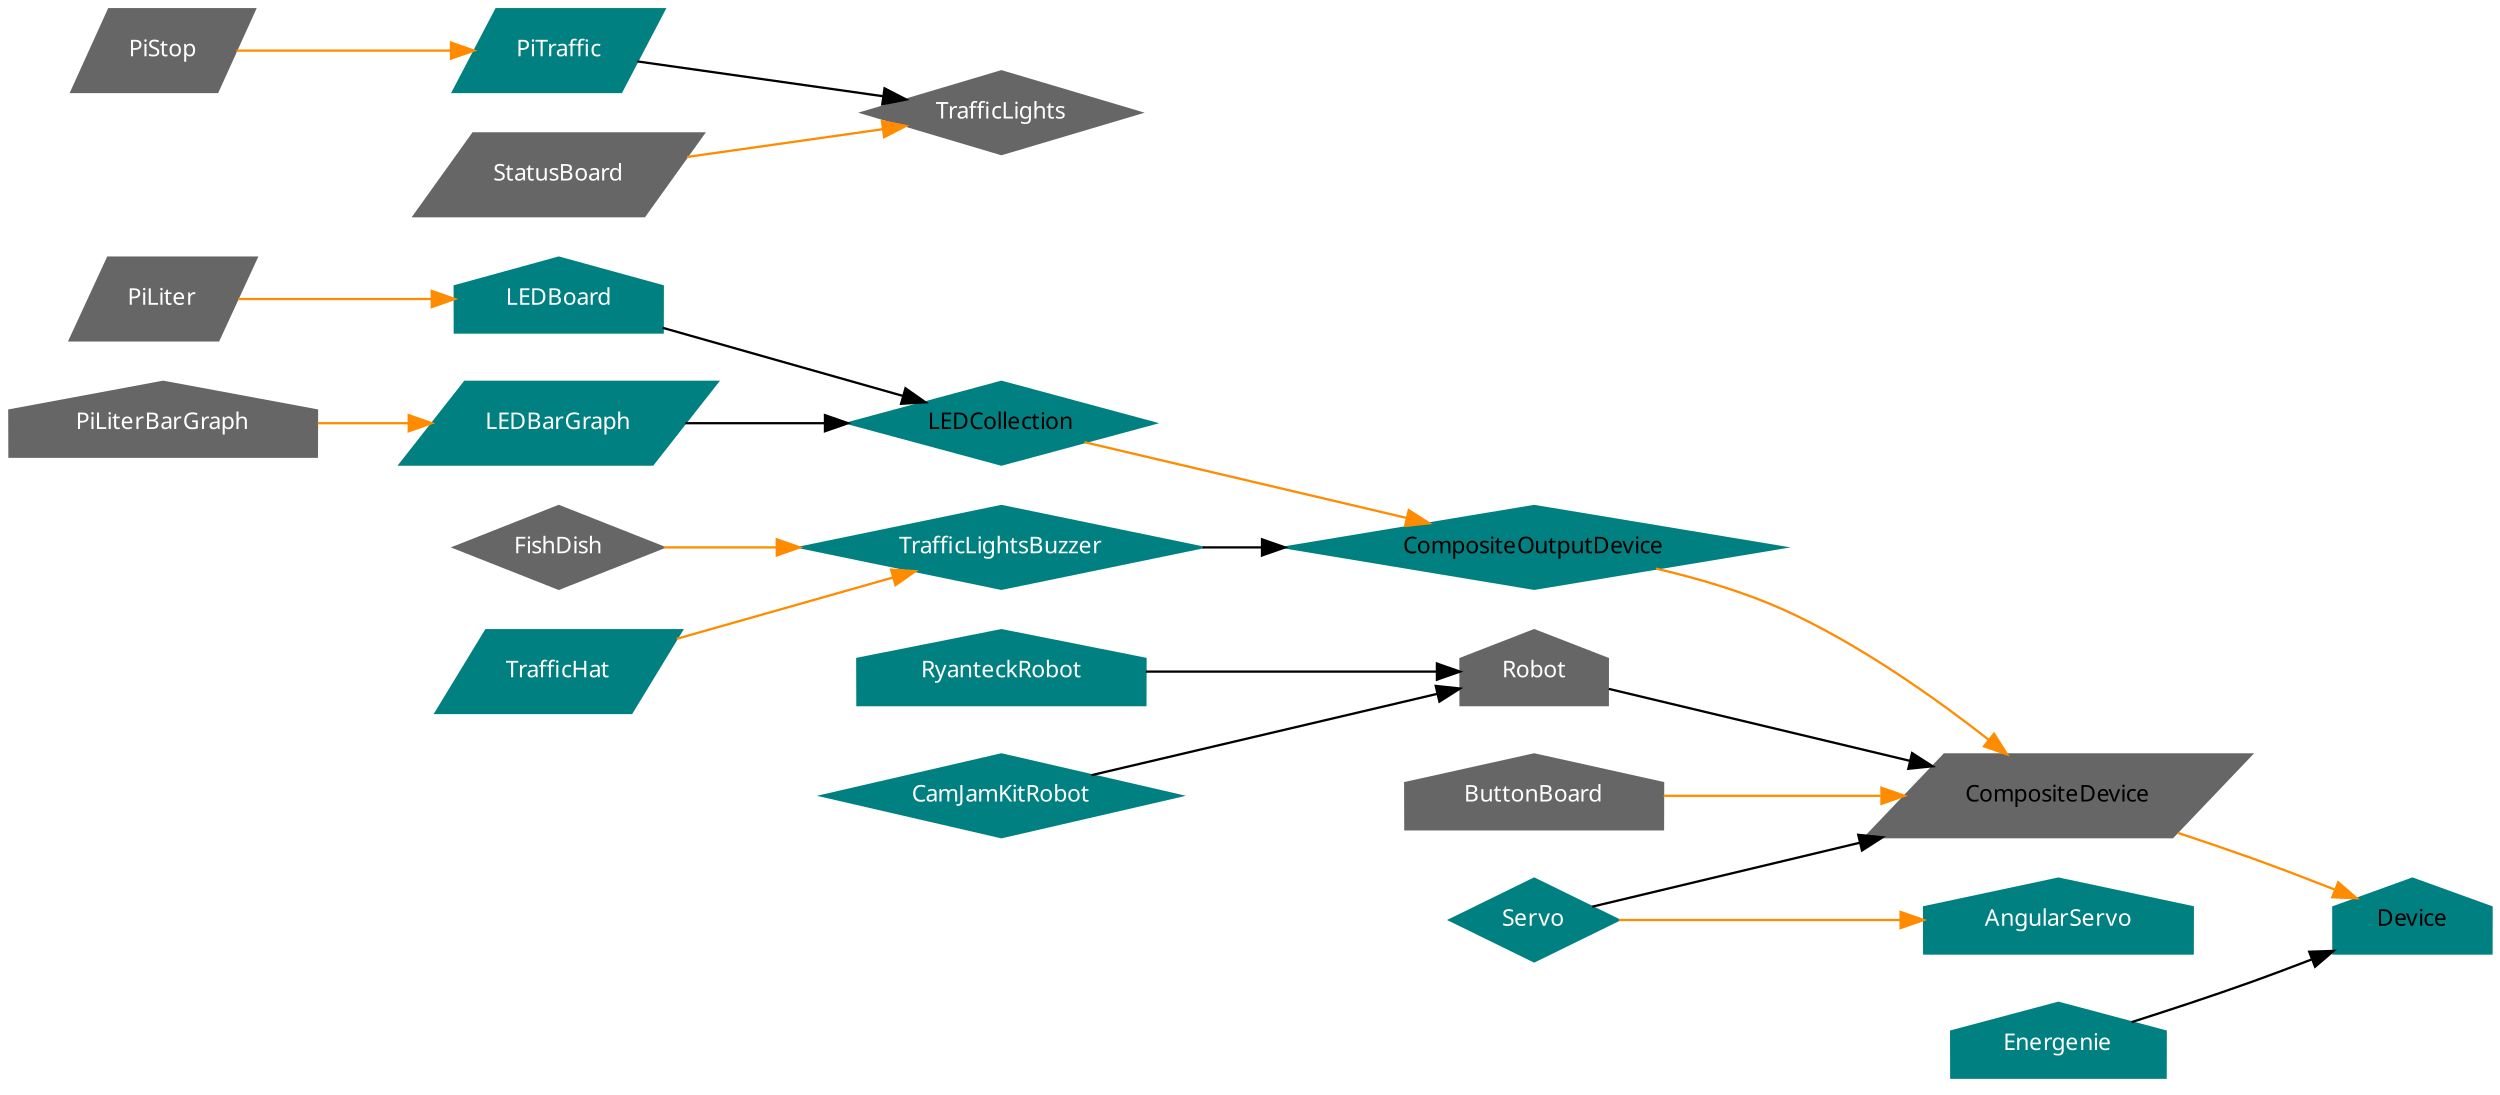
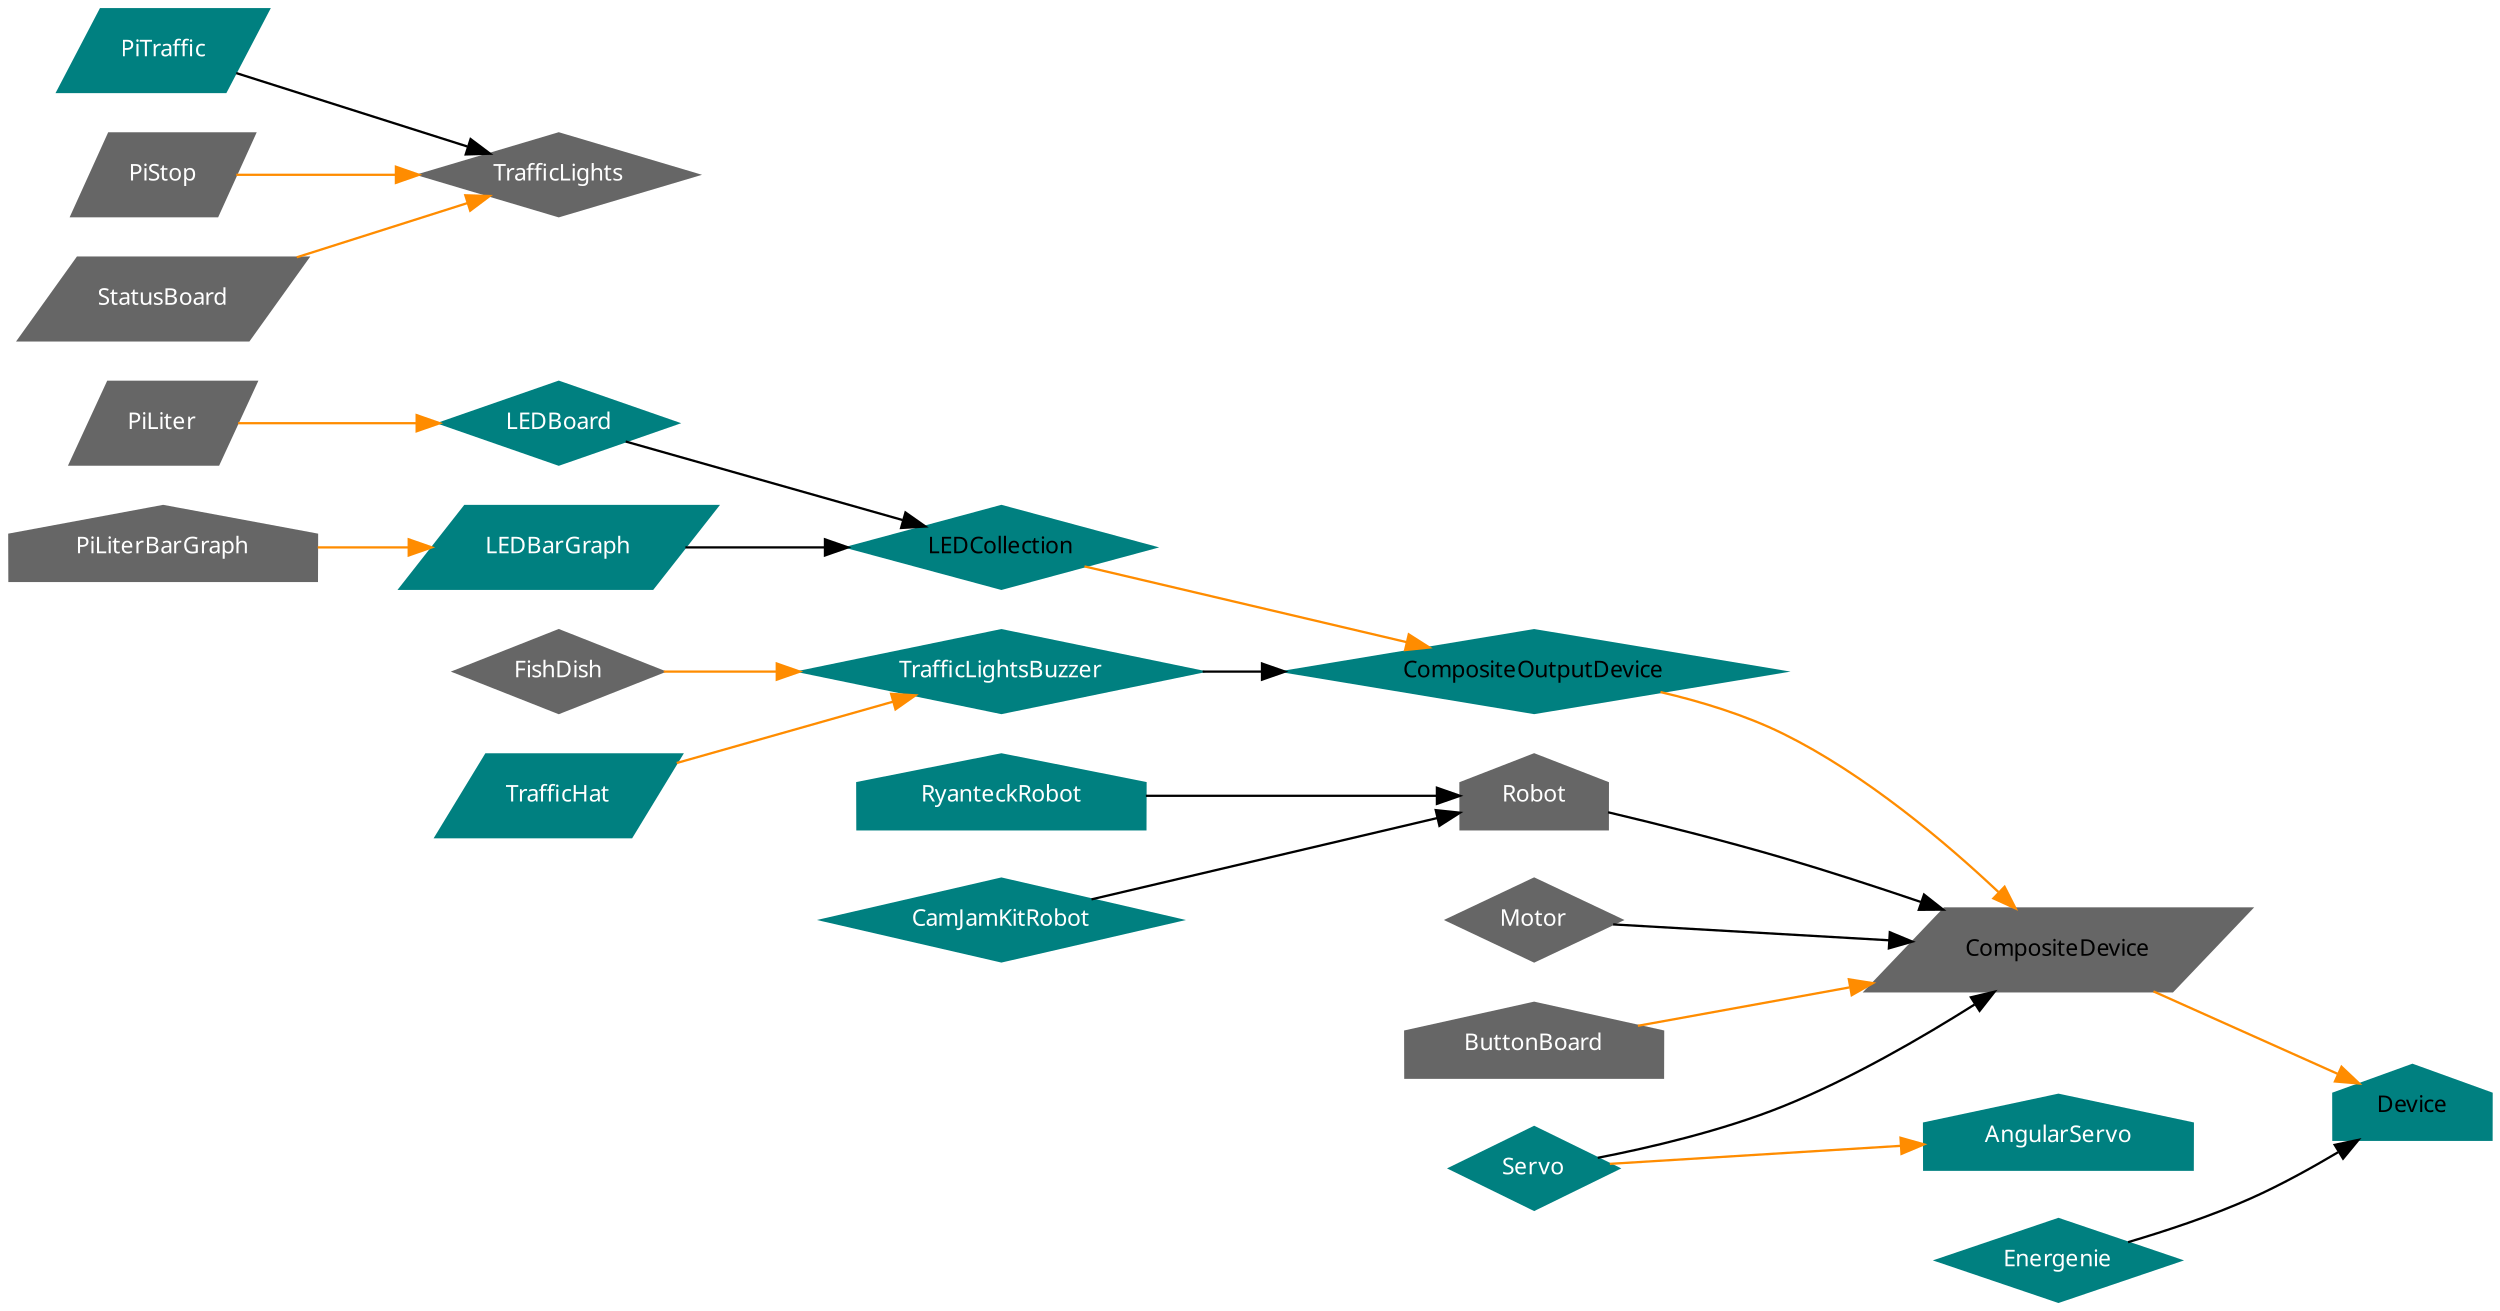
(344, 51) -> (316, 175)
(559, 299) -> (559, 423)
none -> (1534, 920)
(2058, 1044) -> (2058, 1260)
